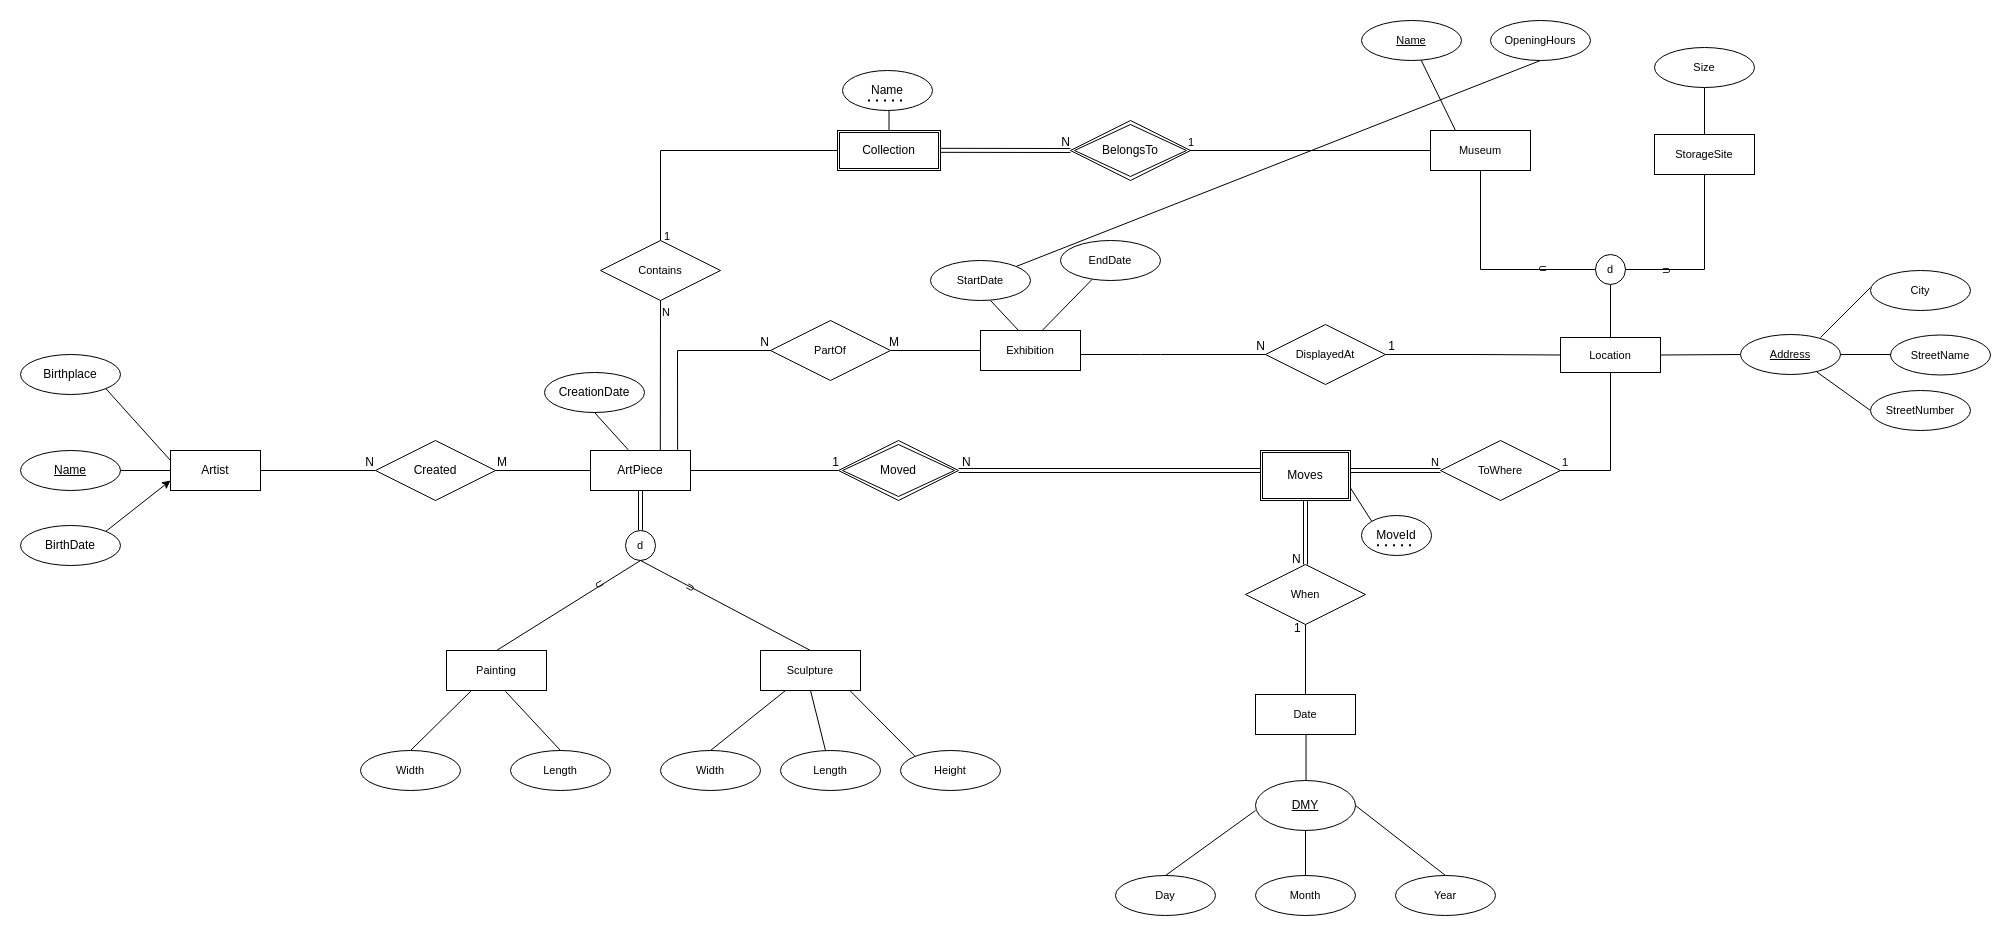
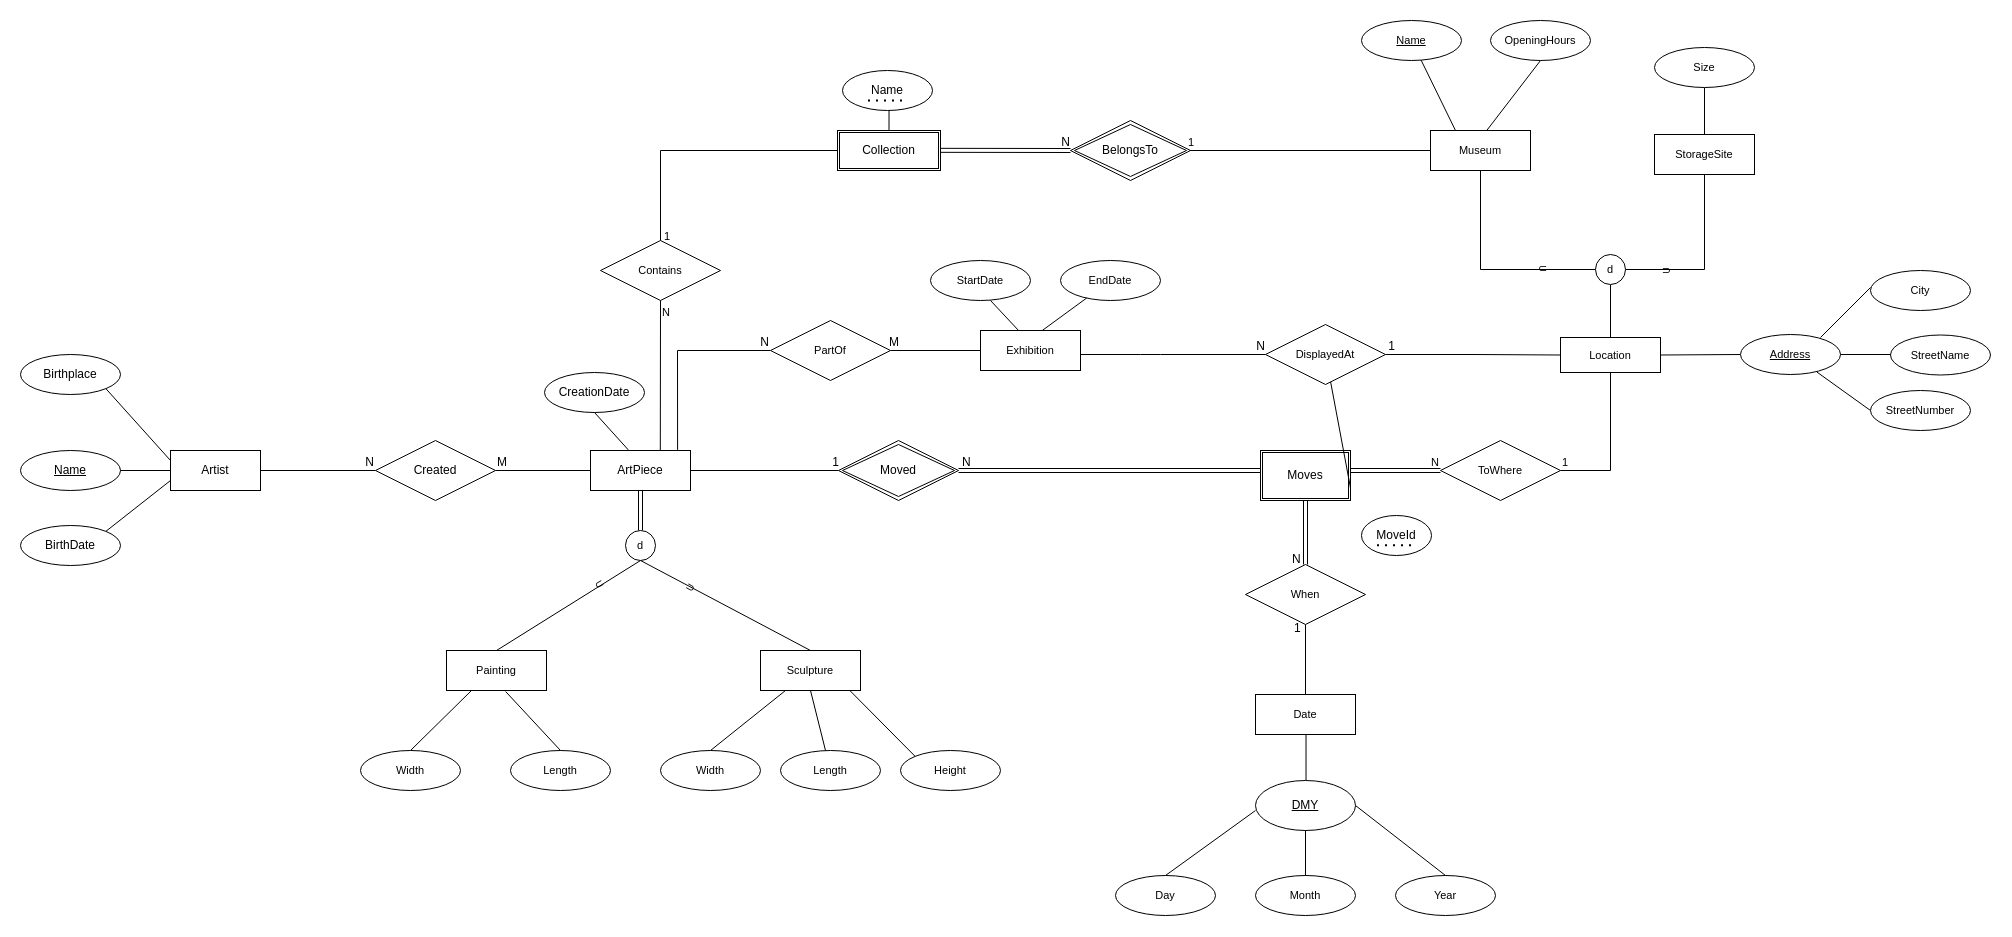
(1162, 209) -> (1514, 95)
(1111, 261) -> (1111, 281)
(164, 486) -> (167, 484)
(1361, 504) -> (1341, 435)
